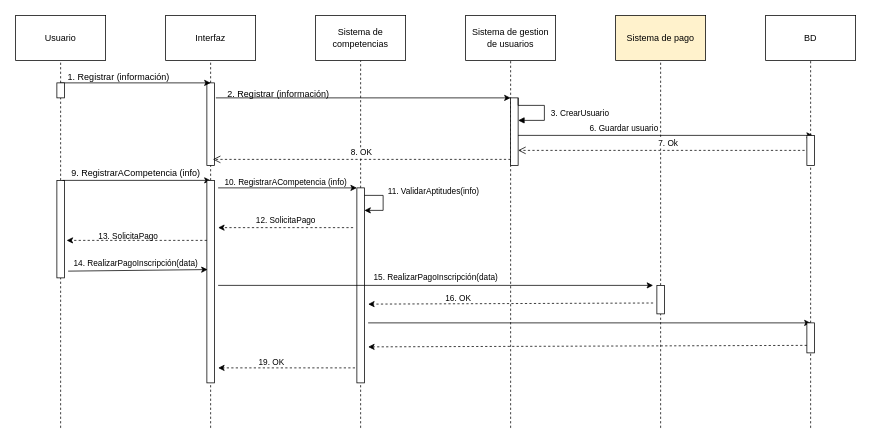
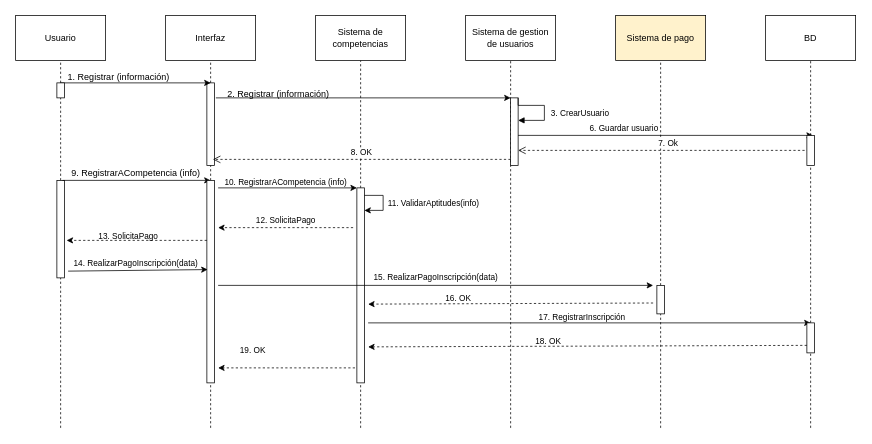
(433, 192) -> (433, 203)
none -> (582, 318)
none -> (548, 342)
(271, 362) -> (252, 351)
